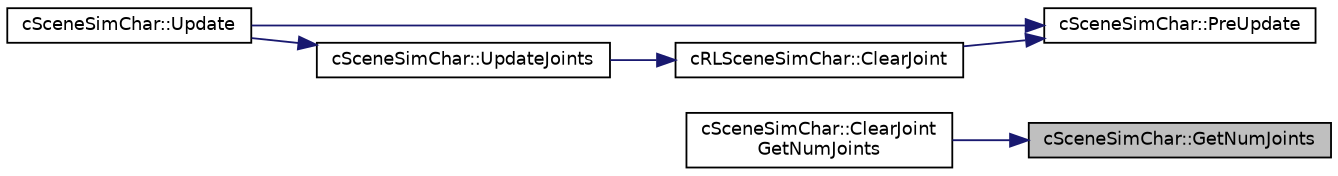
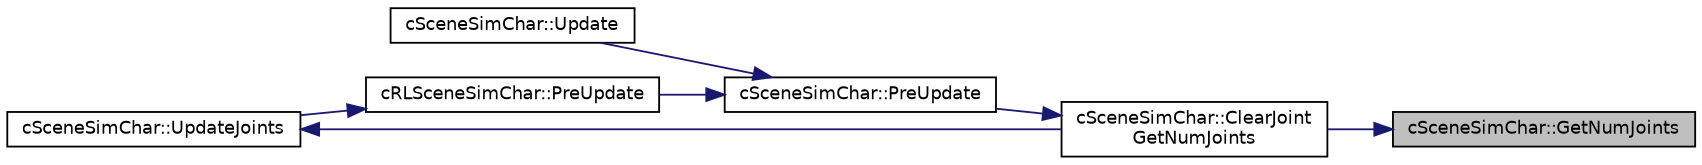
(275, 41) -> (691, 129)
(819, 60) -> (513, 95)
none -> (1020, 111)
